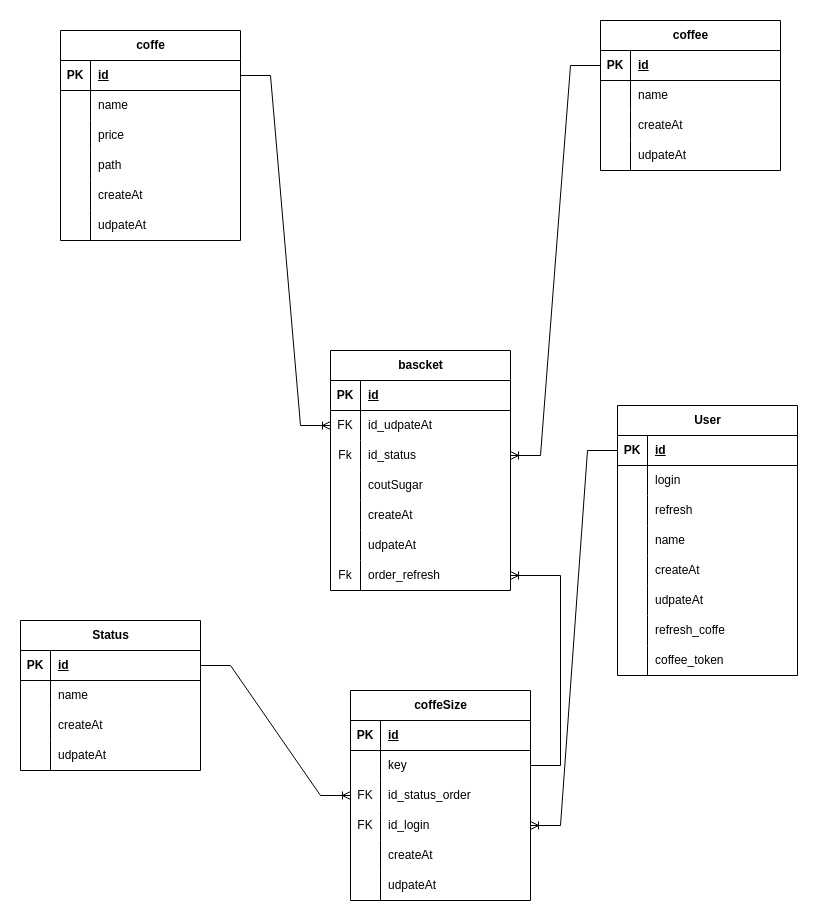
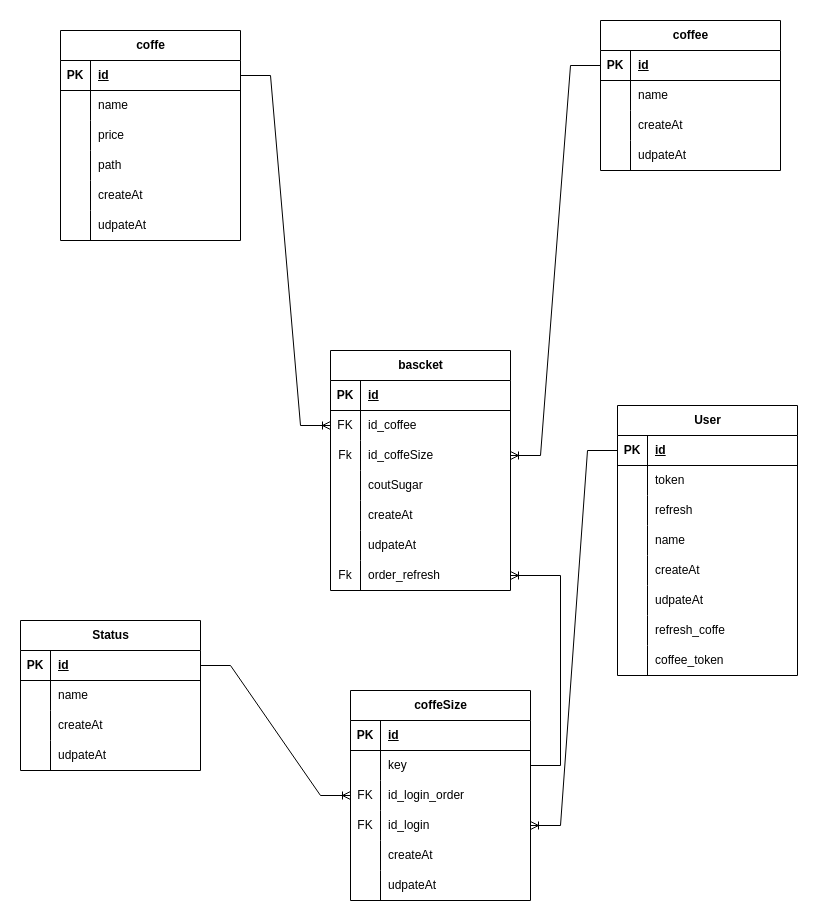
(404, 426) -> (397, 426)
(397, 456) -> (406, 456)
(669, 481) -> (672, 481)
(437, 796) -> (431, 796)
